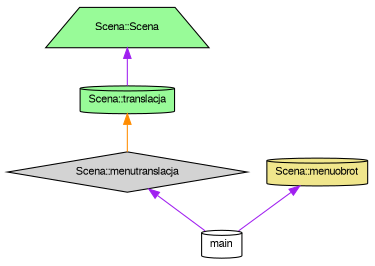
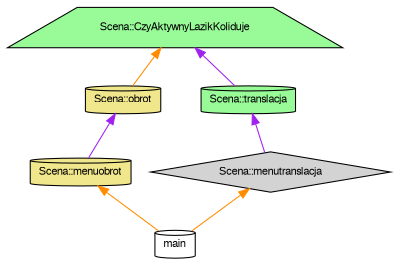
(127, 28) -> (175, 28)
none -> (123, 100)
(127, 138) -> (260, 138)
(265, 212) -> (133, 212)
(181, 213) -> (216, 213)
